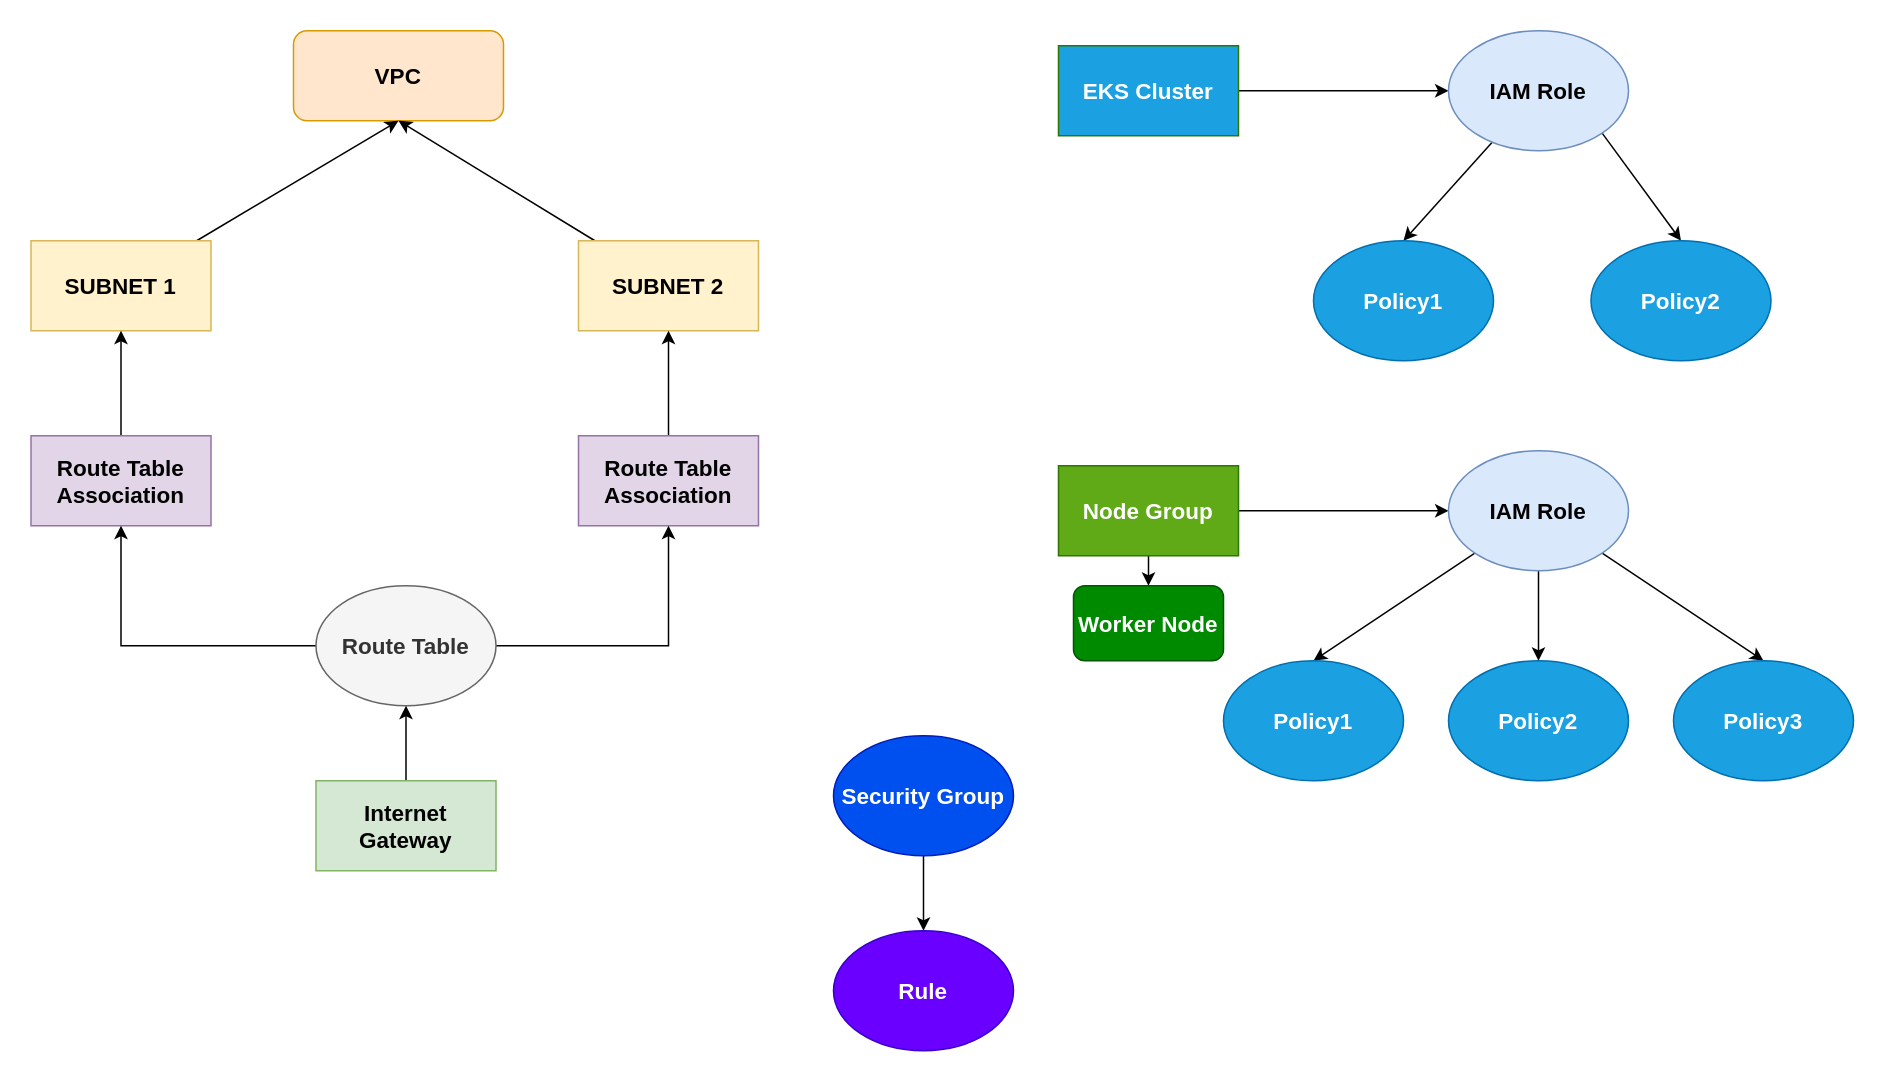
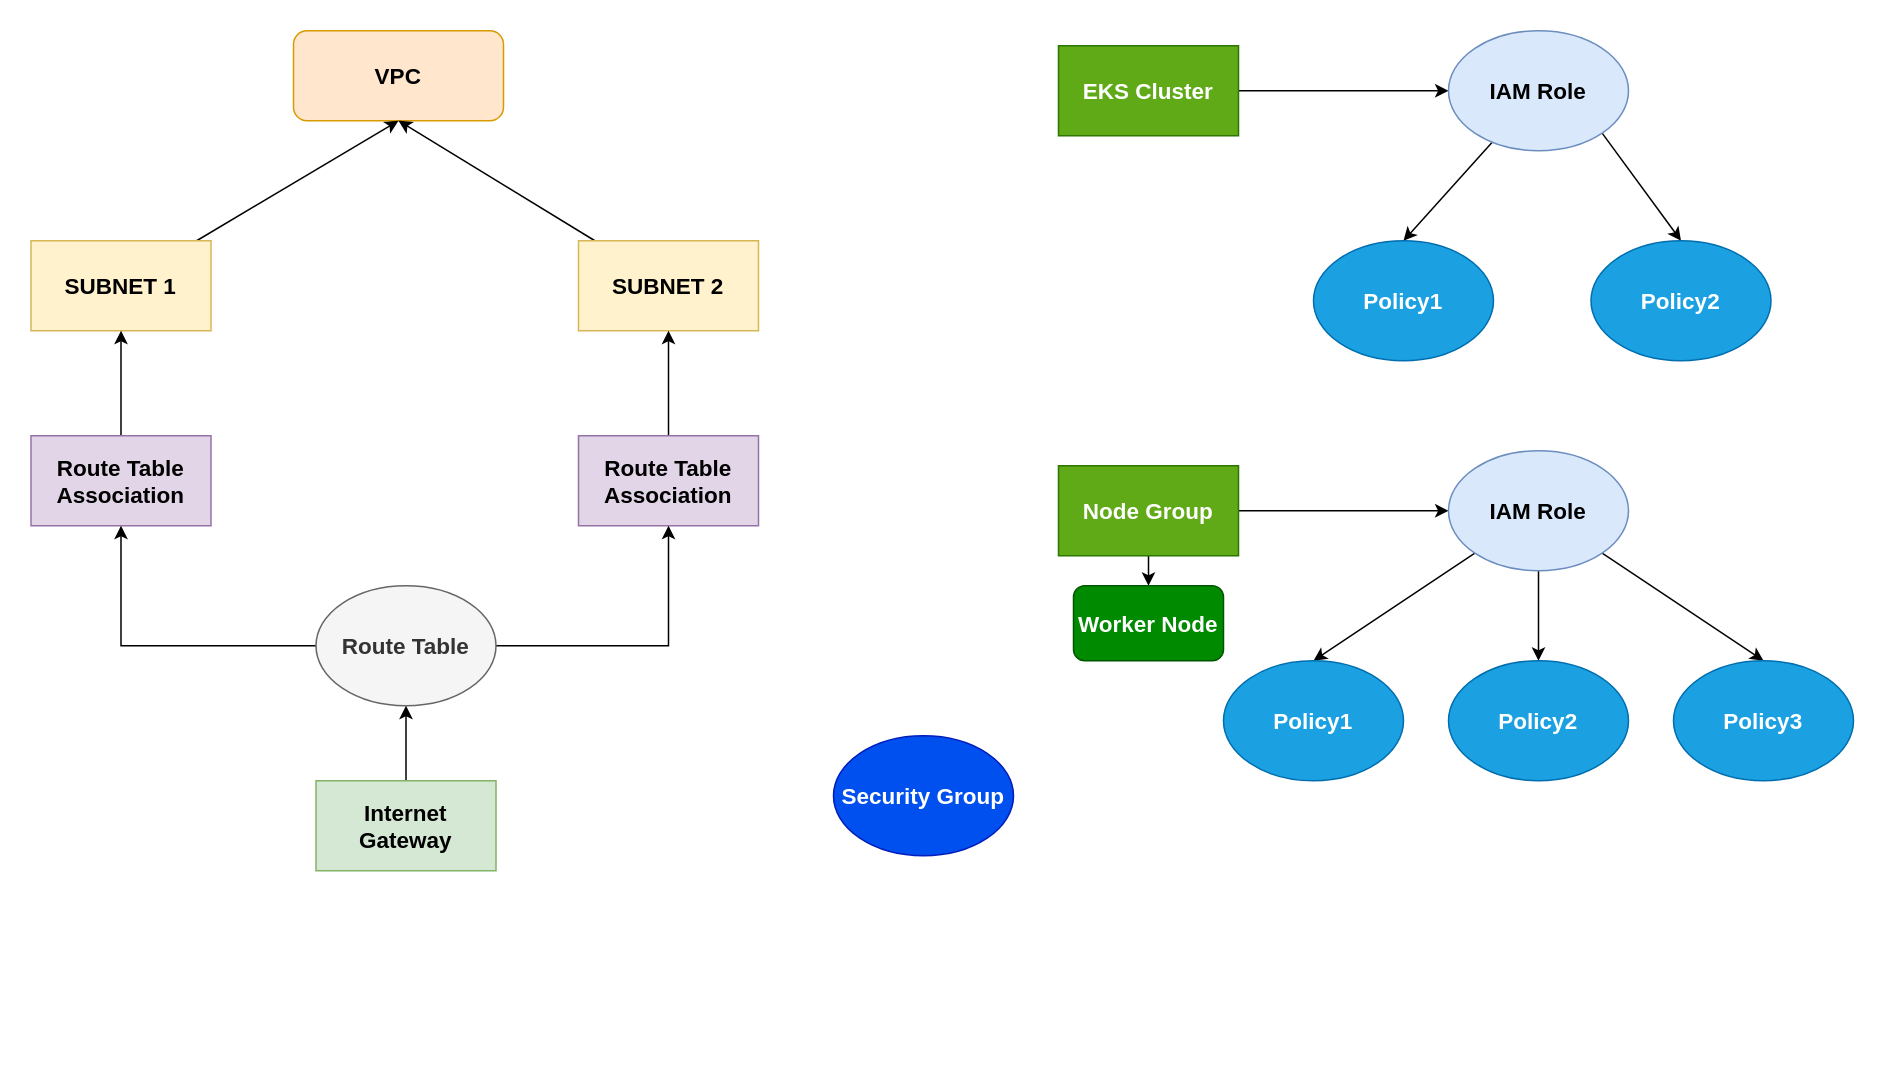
(1148, 91) -> (1148, 91)
(923, 888) -> none
(923, 991) -> none
